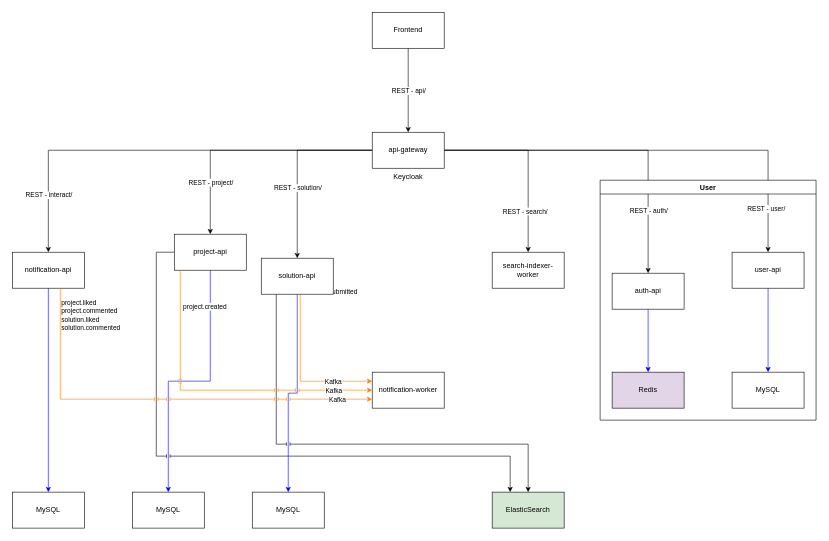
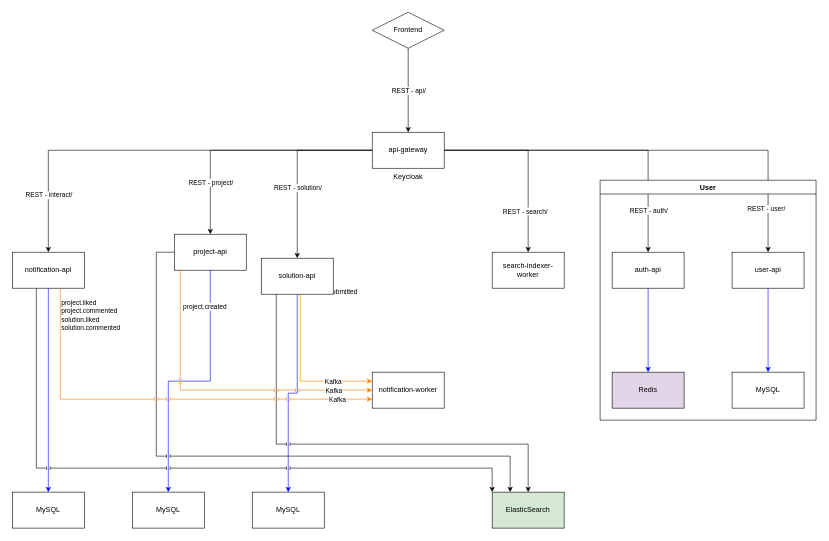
(408, 30) -> (408, 30)
(648, 291) -> (648, 270)
none -> (47, 468)
